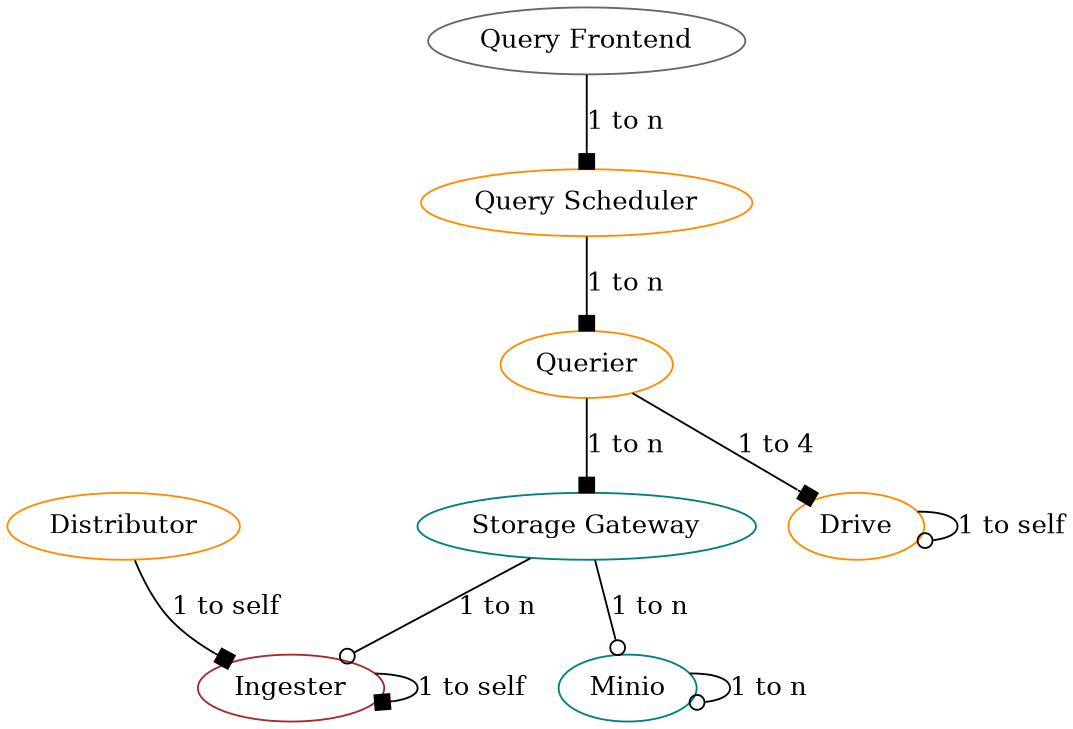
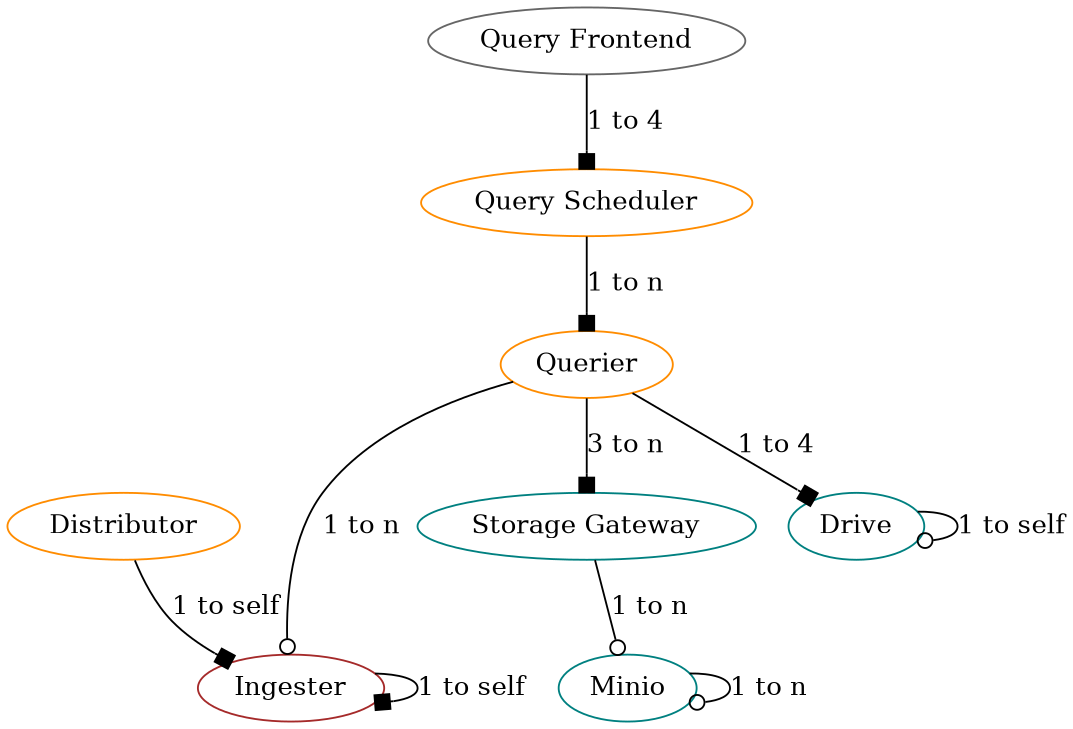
(626, 122) -> (626, 122)
(626, 445) -> (626, 445)
(856, 526) -> (856, 526)
(442, 605) -> (347, 467)
